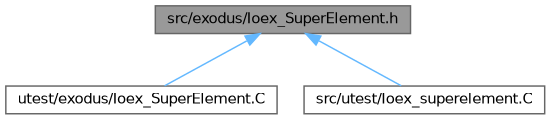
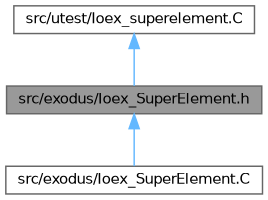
(360, 63) -> (134, 67)
(141, 100) -> (134, 180)
